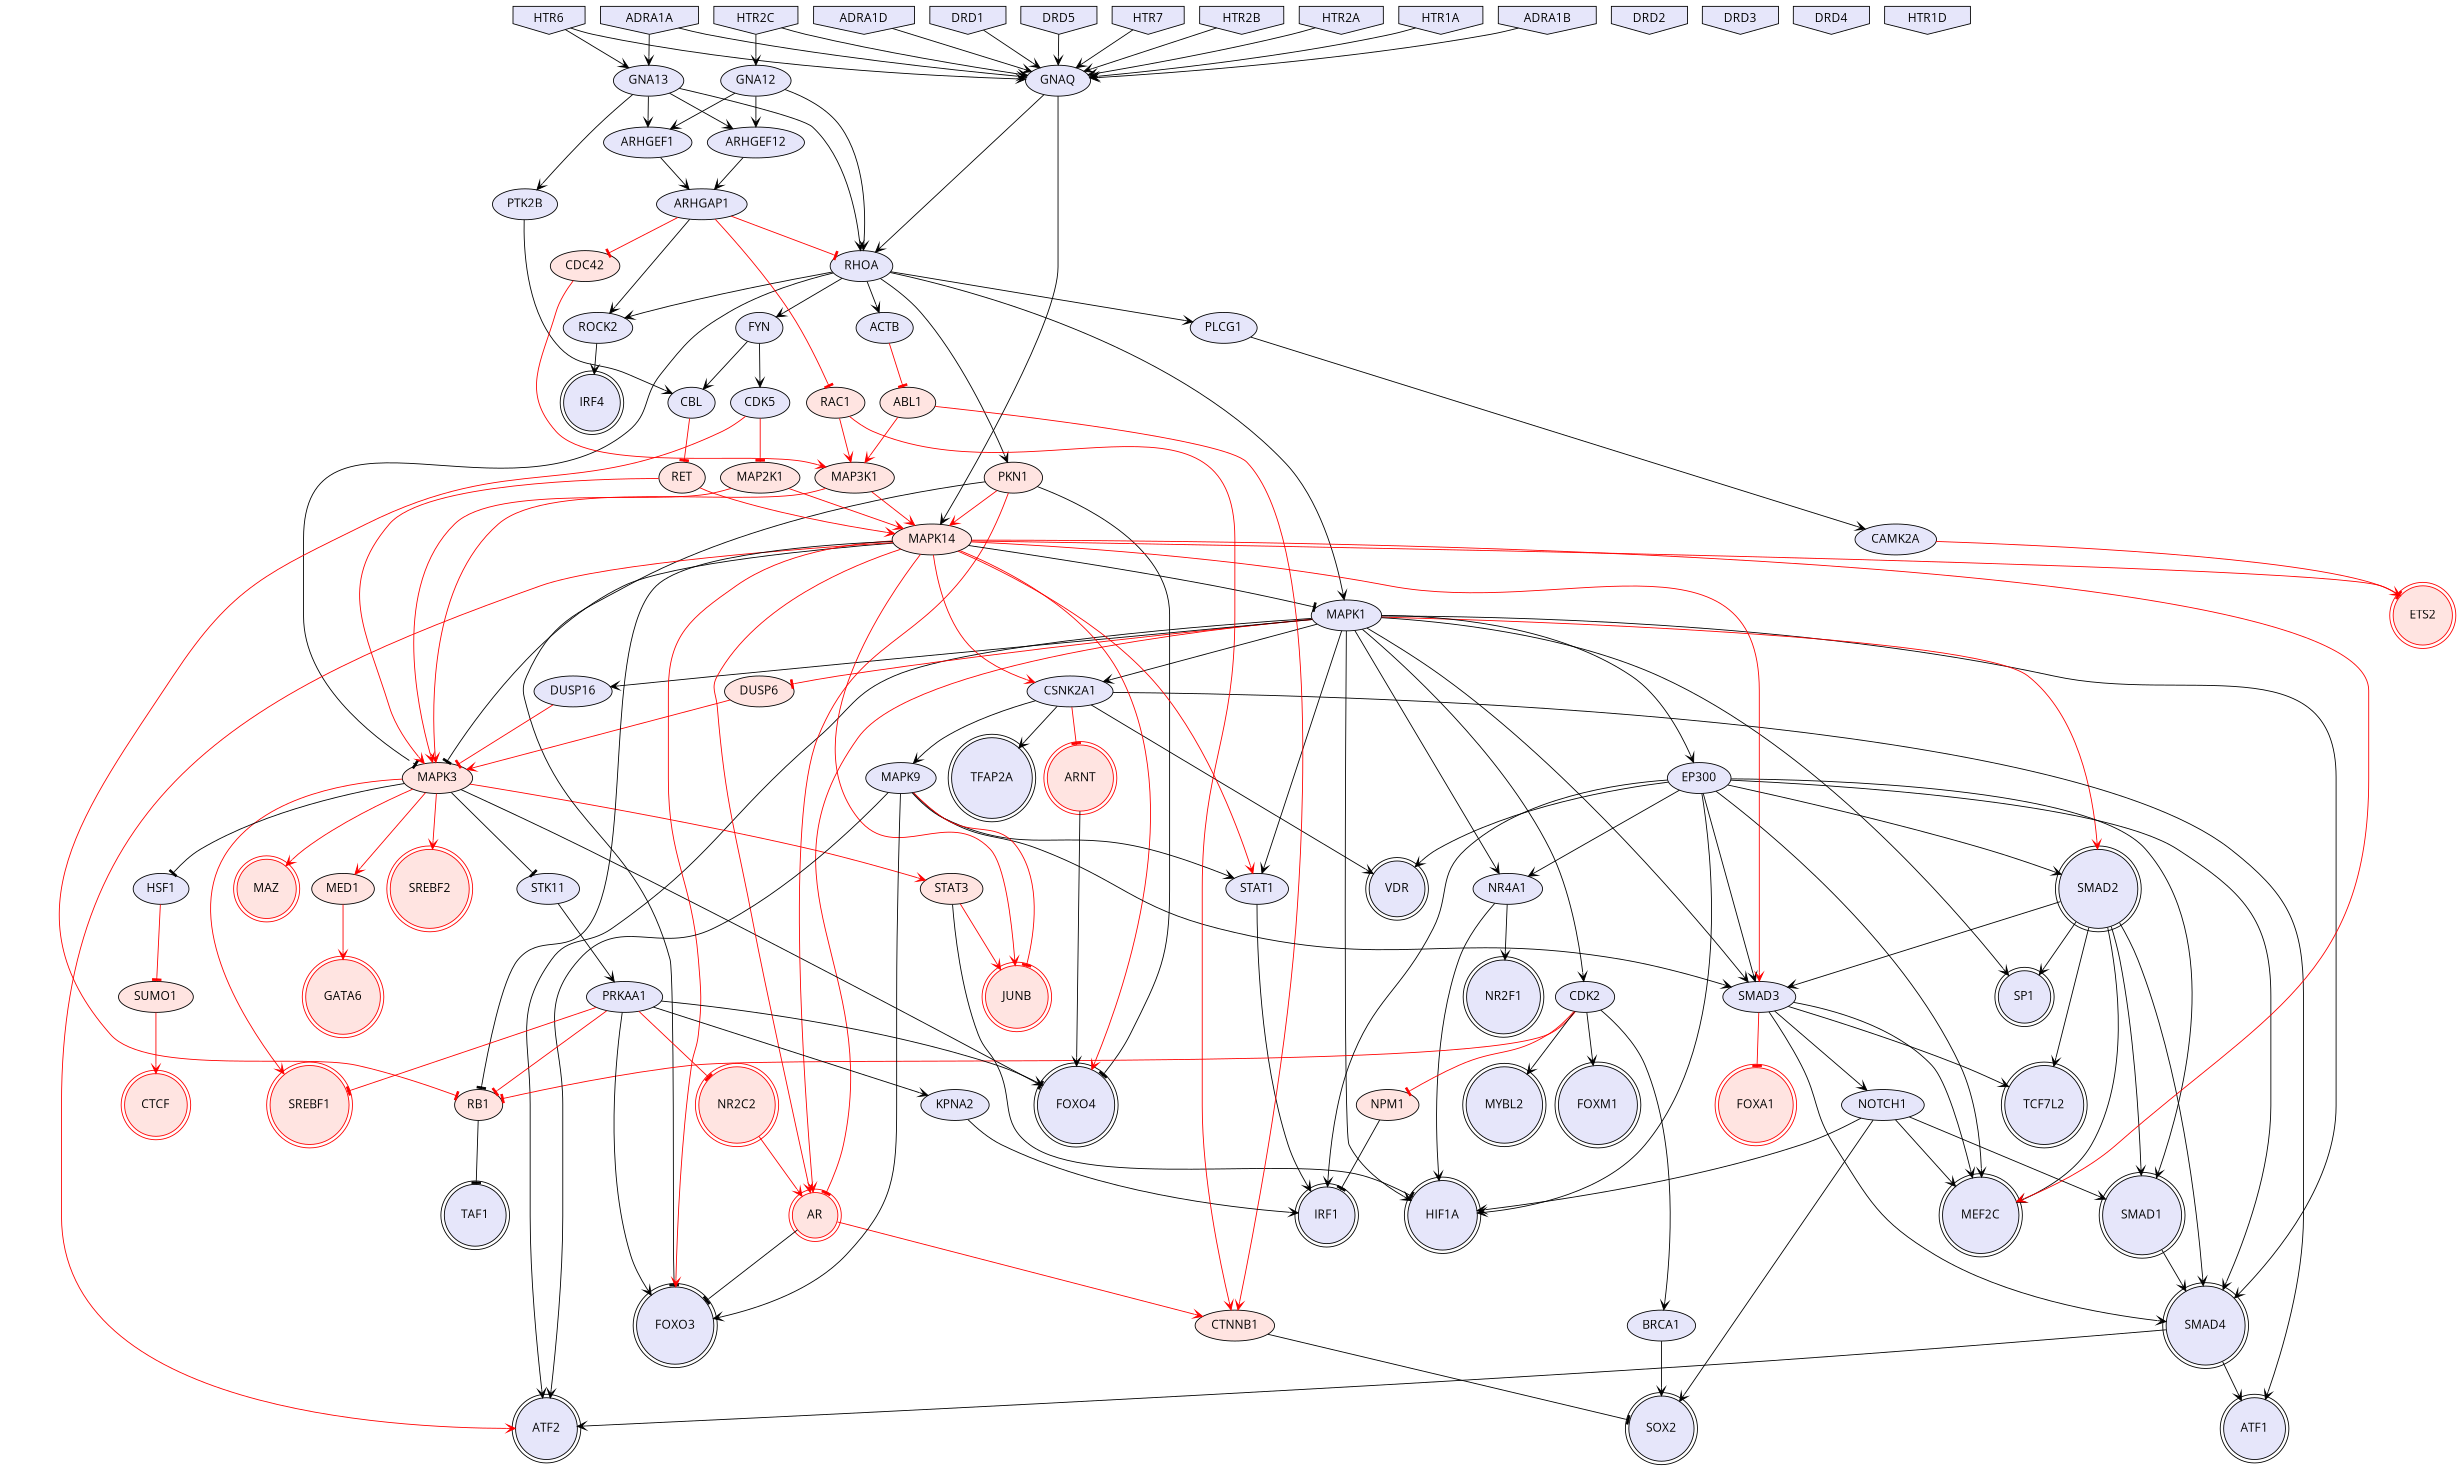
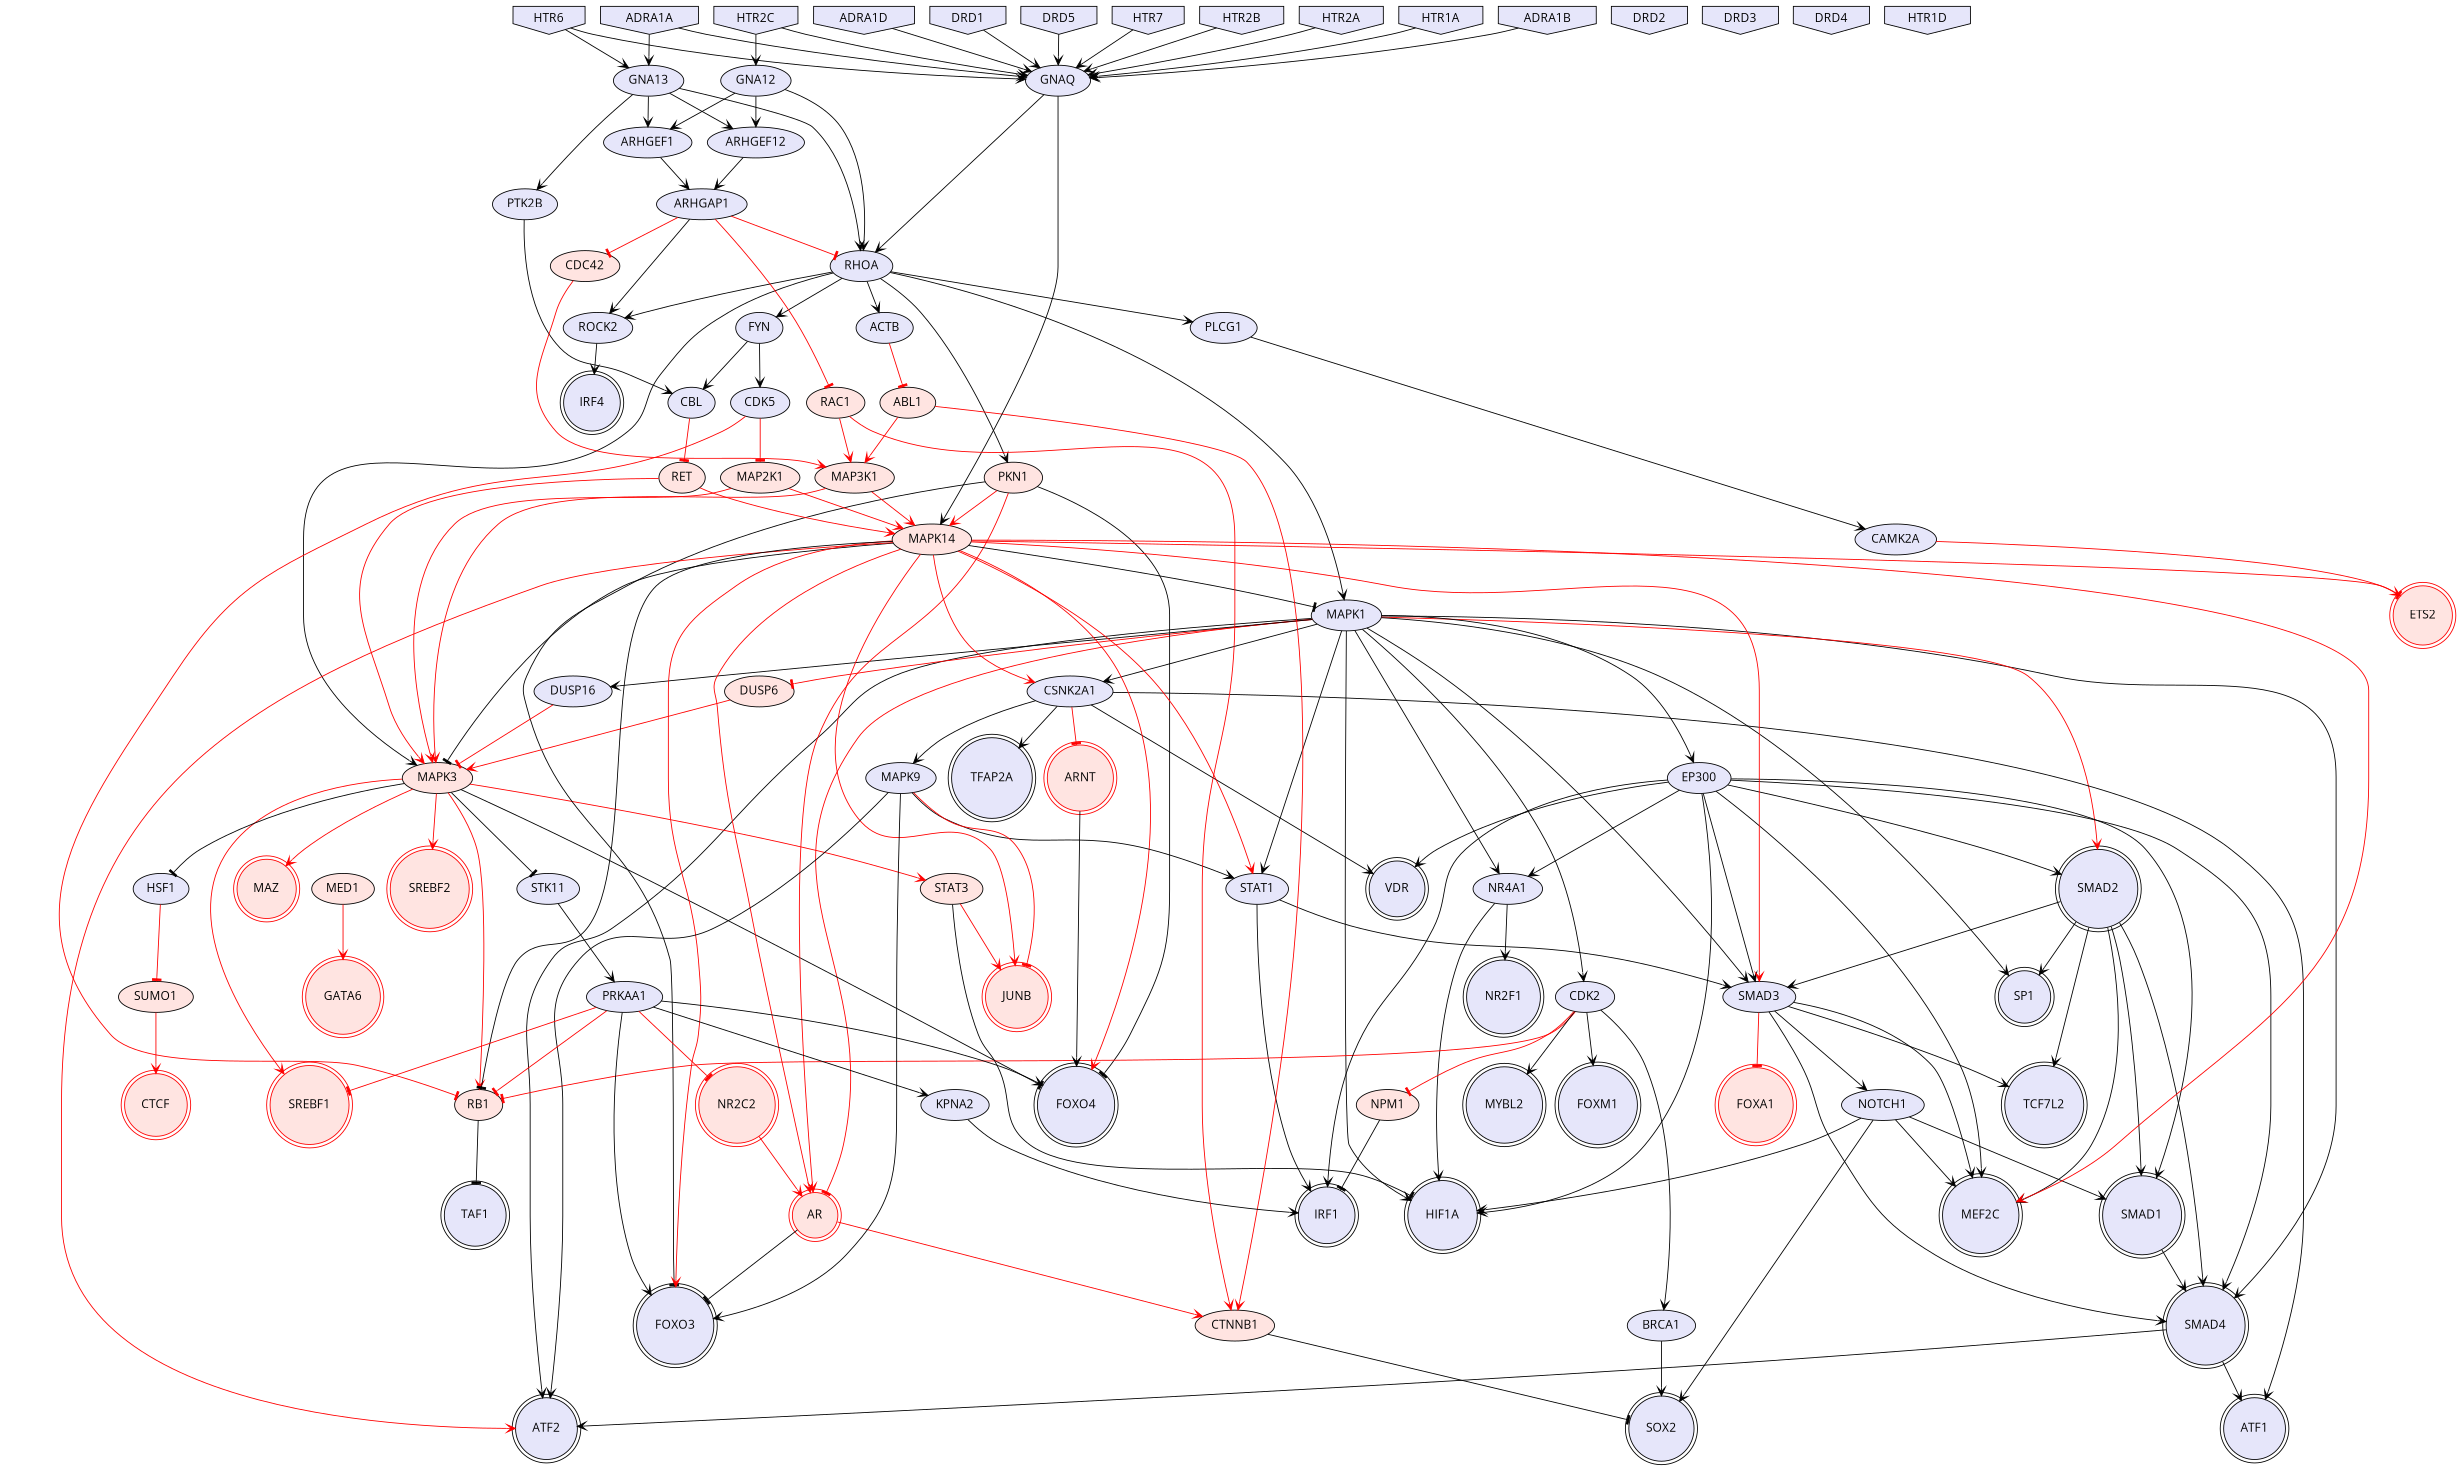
(451, 466) -> (451, 466)
(393, 830) -> (484, 933)
(1303, 944) -> (1500, 946)
